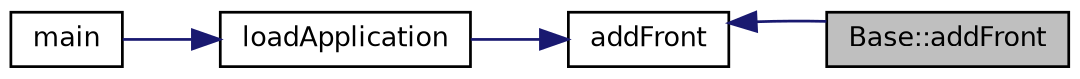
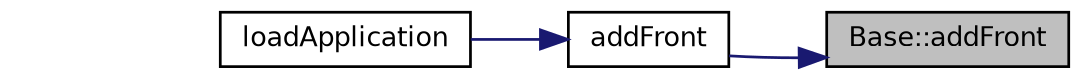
(792, 21) -> (764, 57)
(67, 39) -> none
